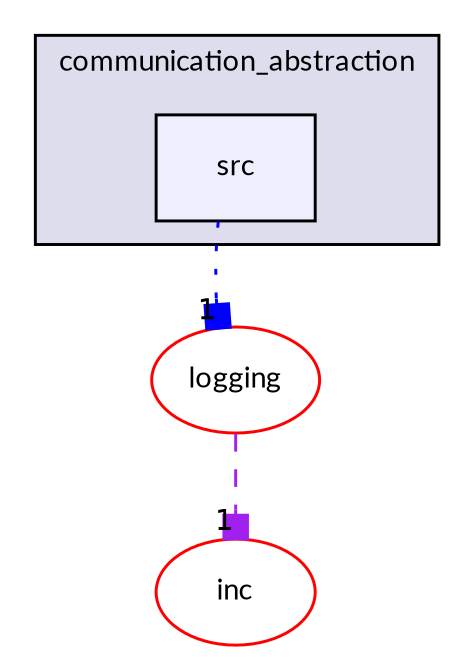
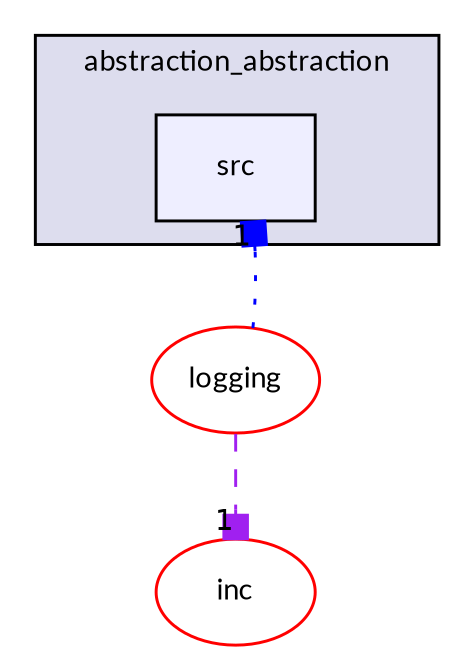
(237, 63) -> (237, 63)
(216, 264) -> (255, 290)
